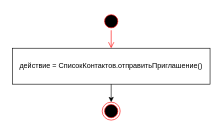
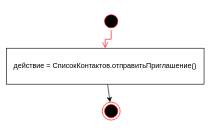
(111, 66) -> (105, 66)
